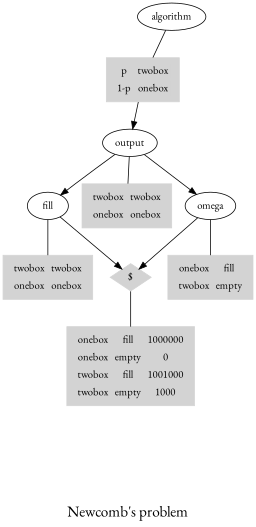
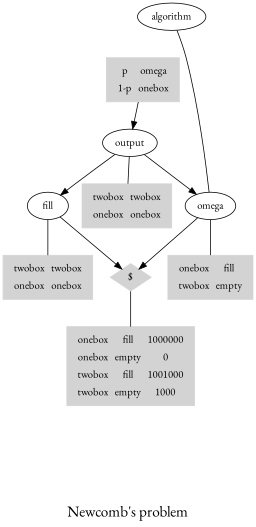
(159, 44) -> (197, 110)
(153, 71) -> (153, 71)
